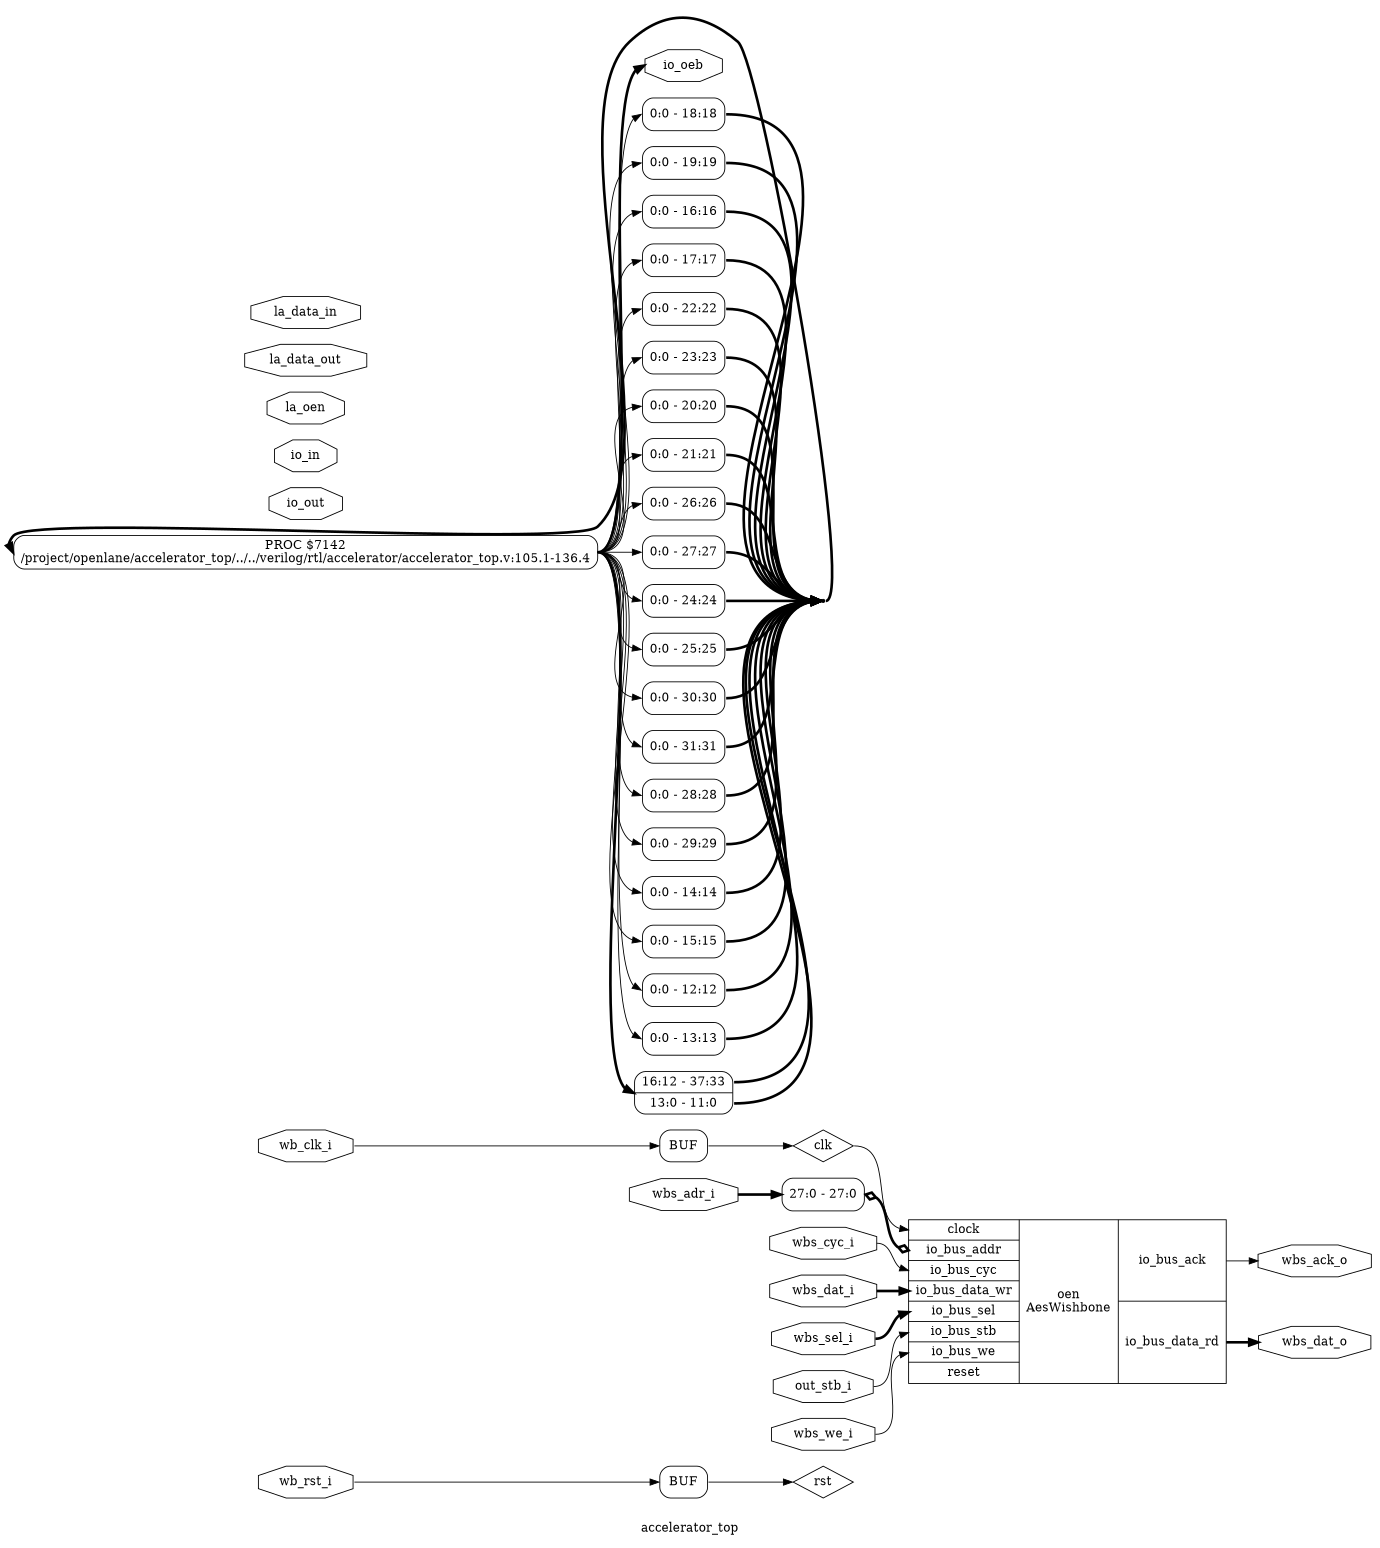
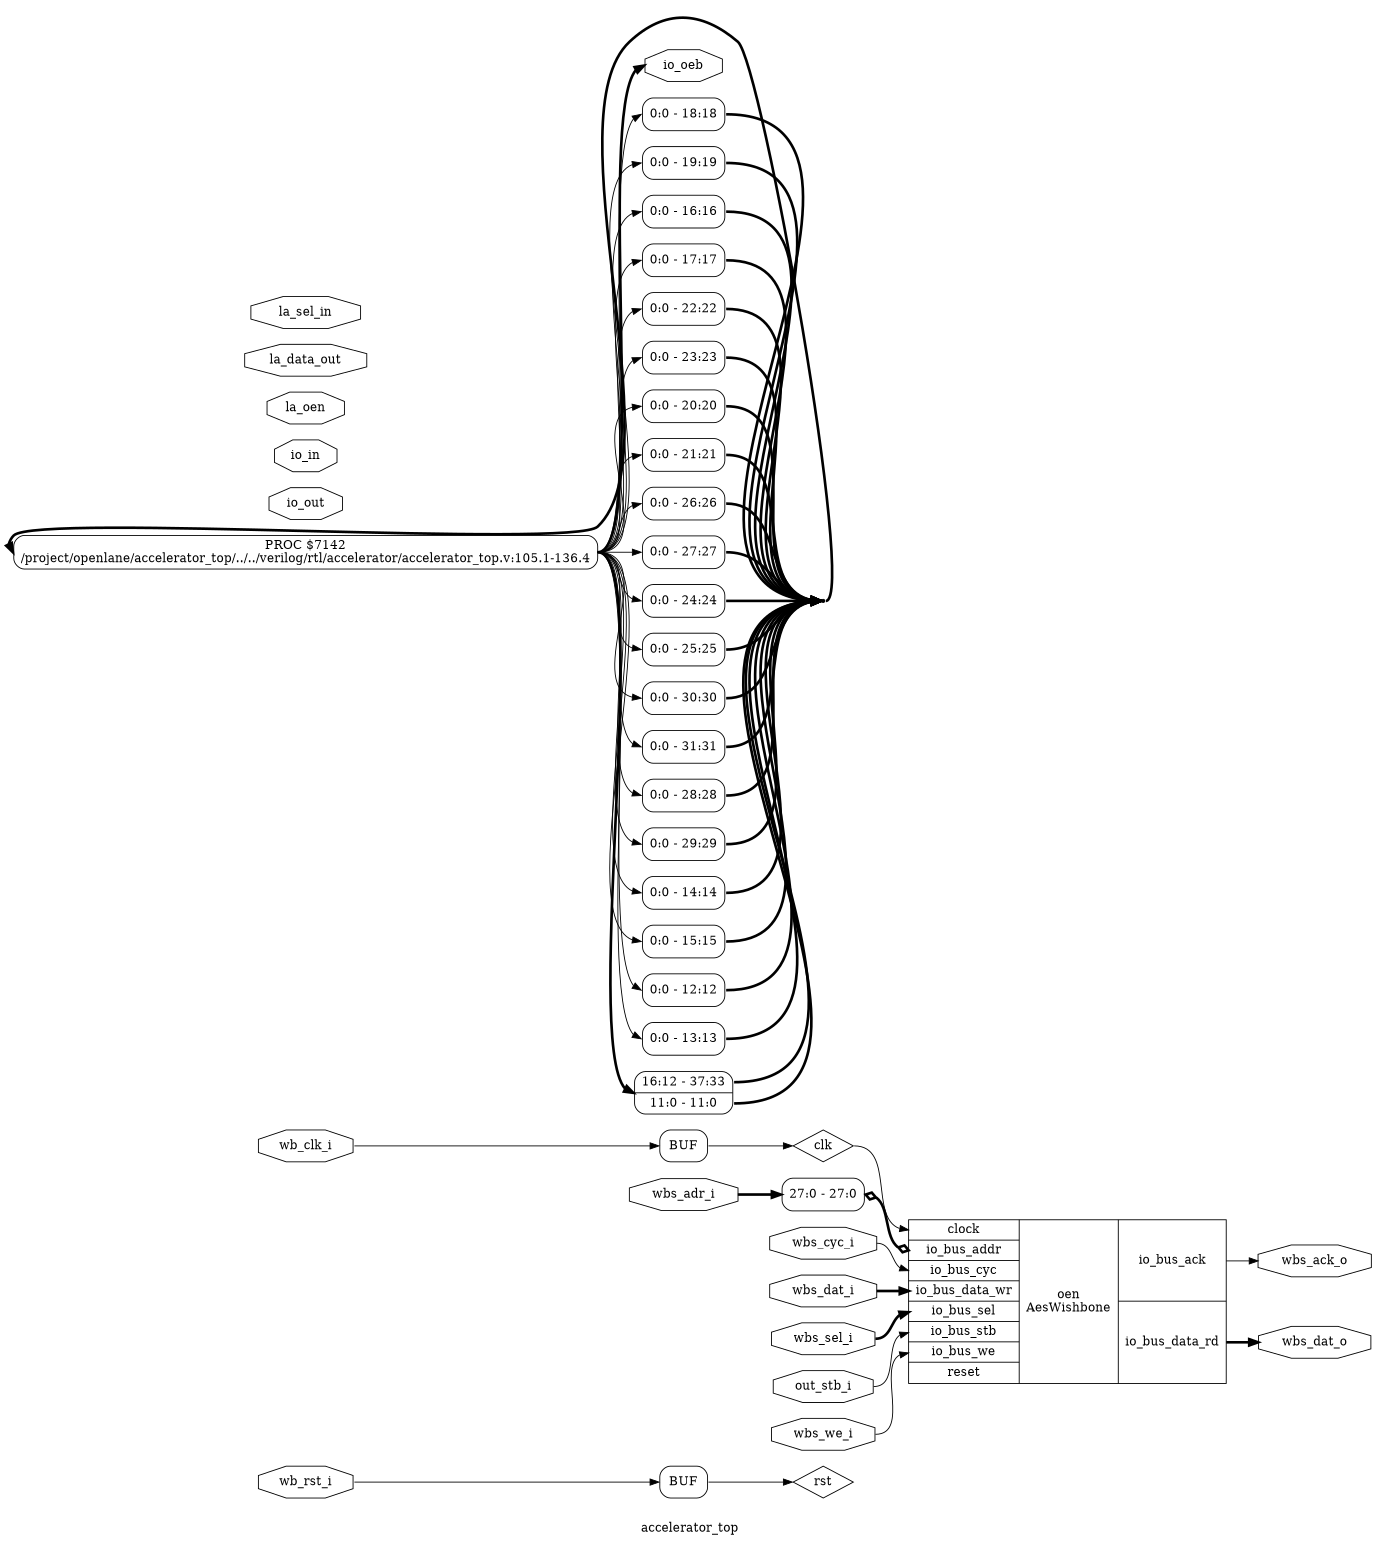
(306, 312) -> (306, 312)
(684, 1103) -> (684, 1103)
